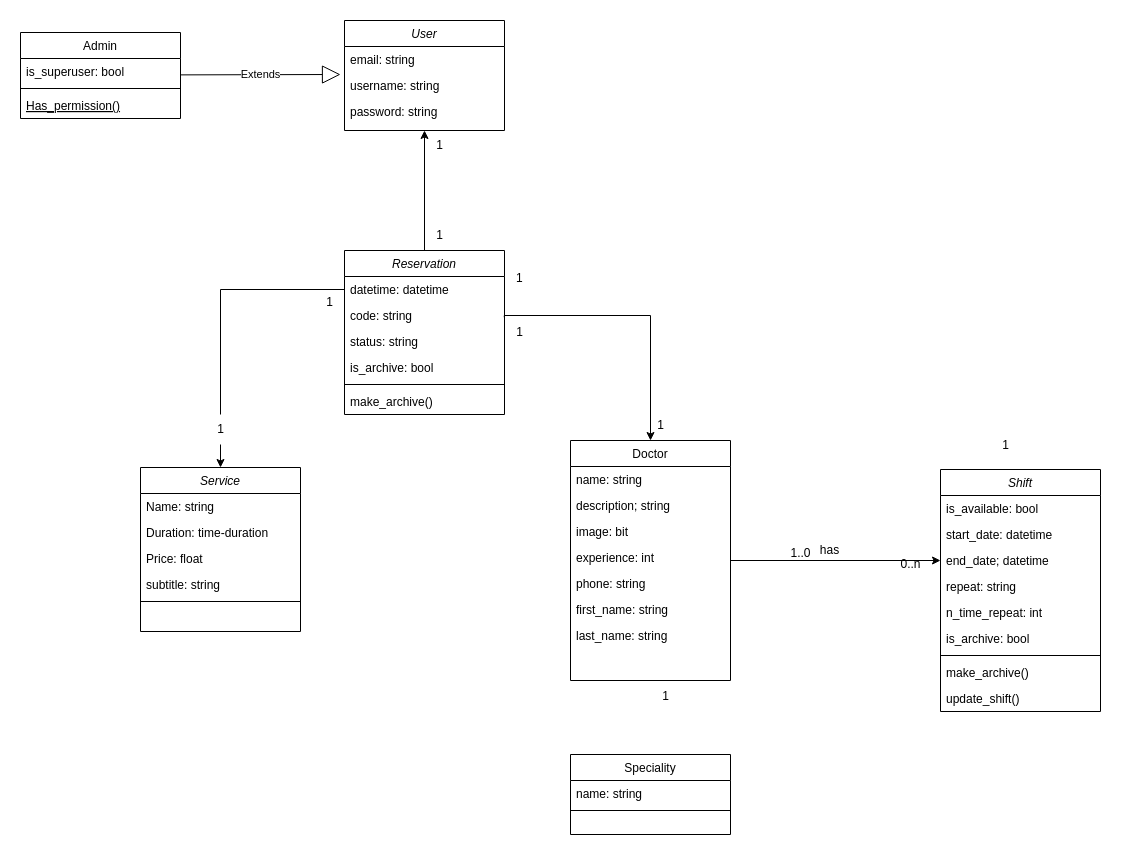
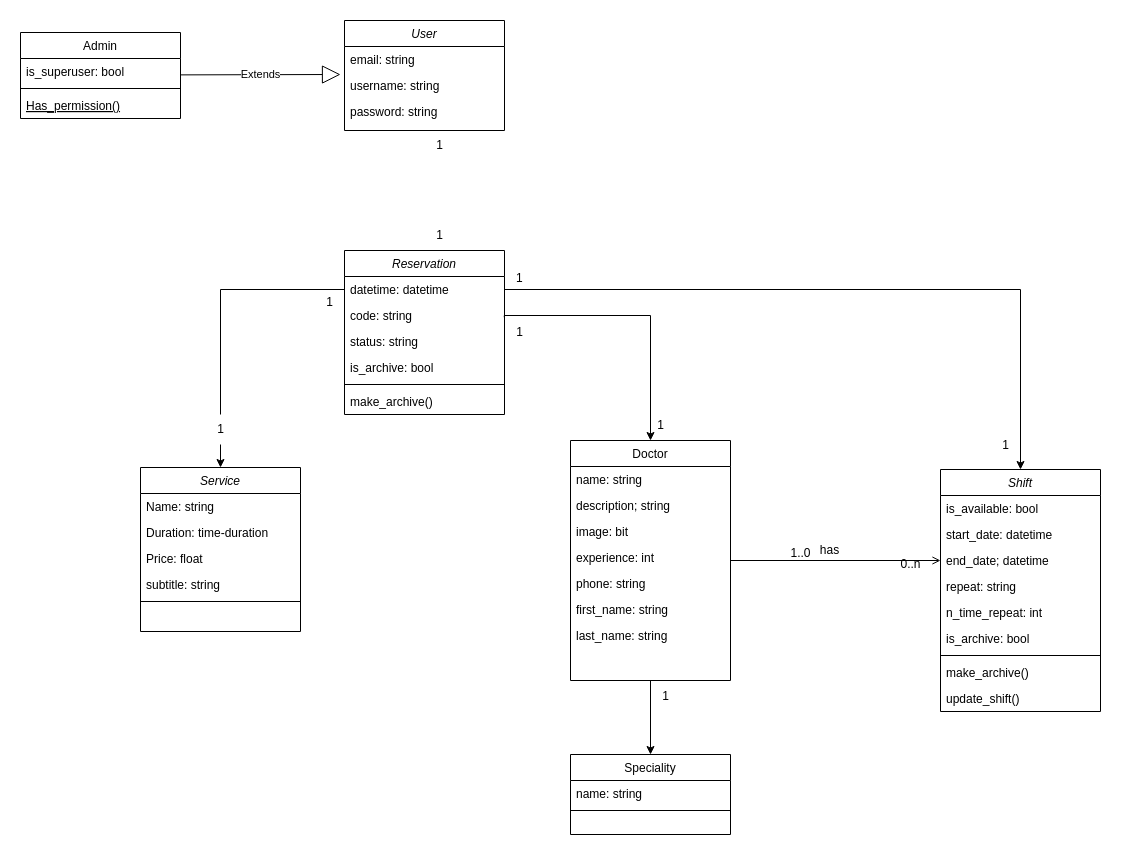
(425, 194) -> none
none -> (850, 290)
(932, 561) -> (934, 561)
none -> (651, 715)
